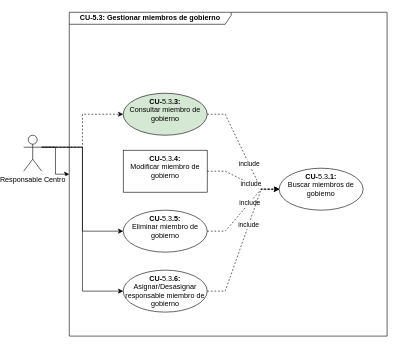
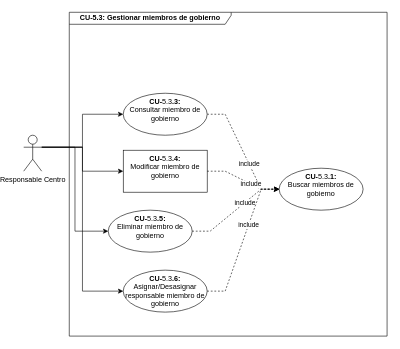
(84, 114) -> (84, 114)
(165, 114) -> (165, 114)
(56, 166) -> (117, 171)
(165, 231) -> (150, 231)
